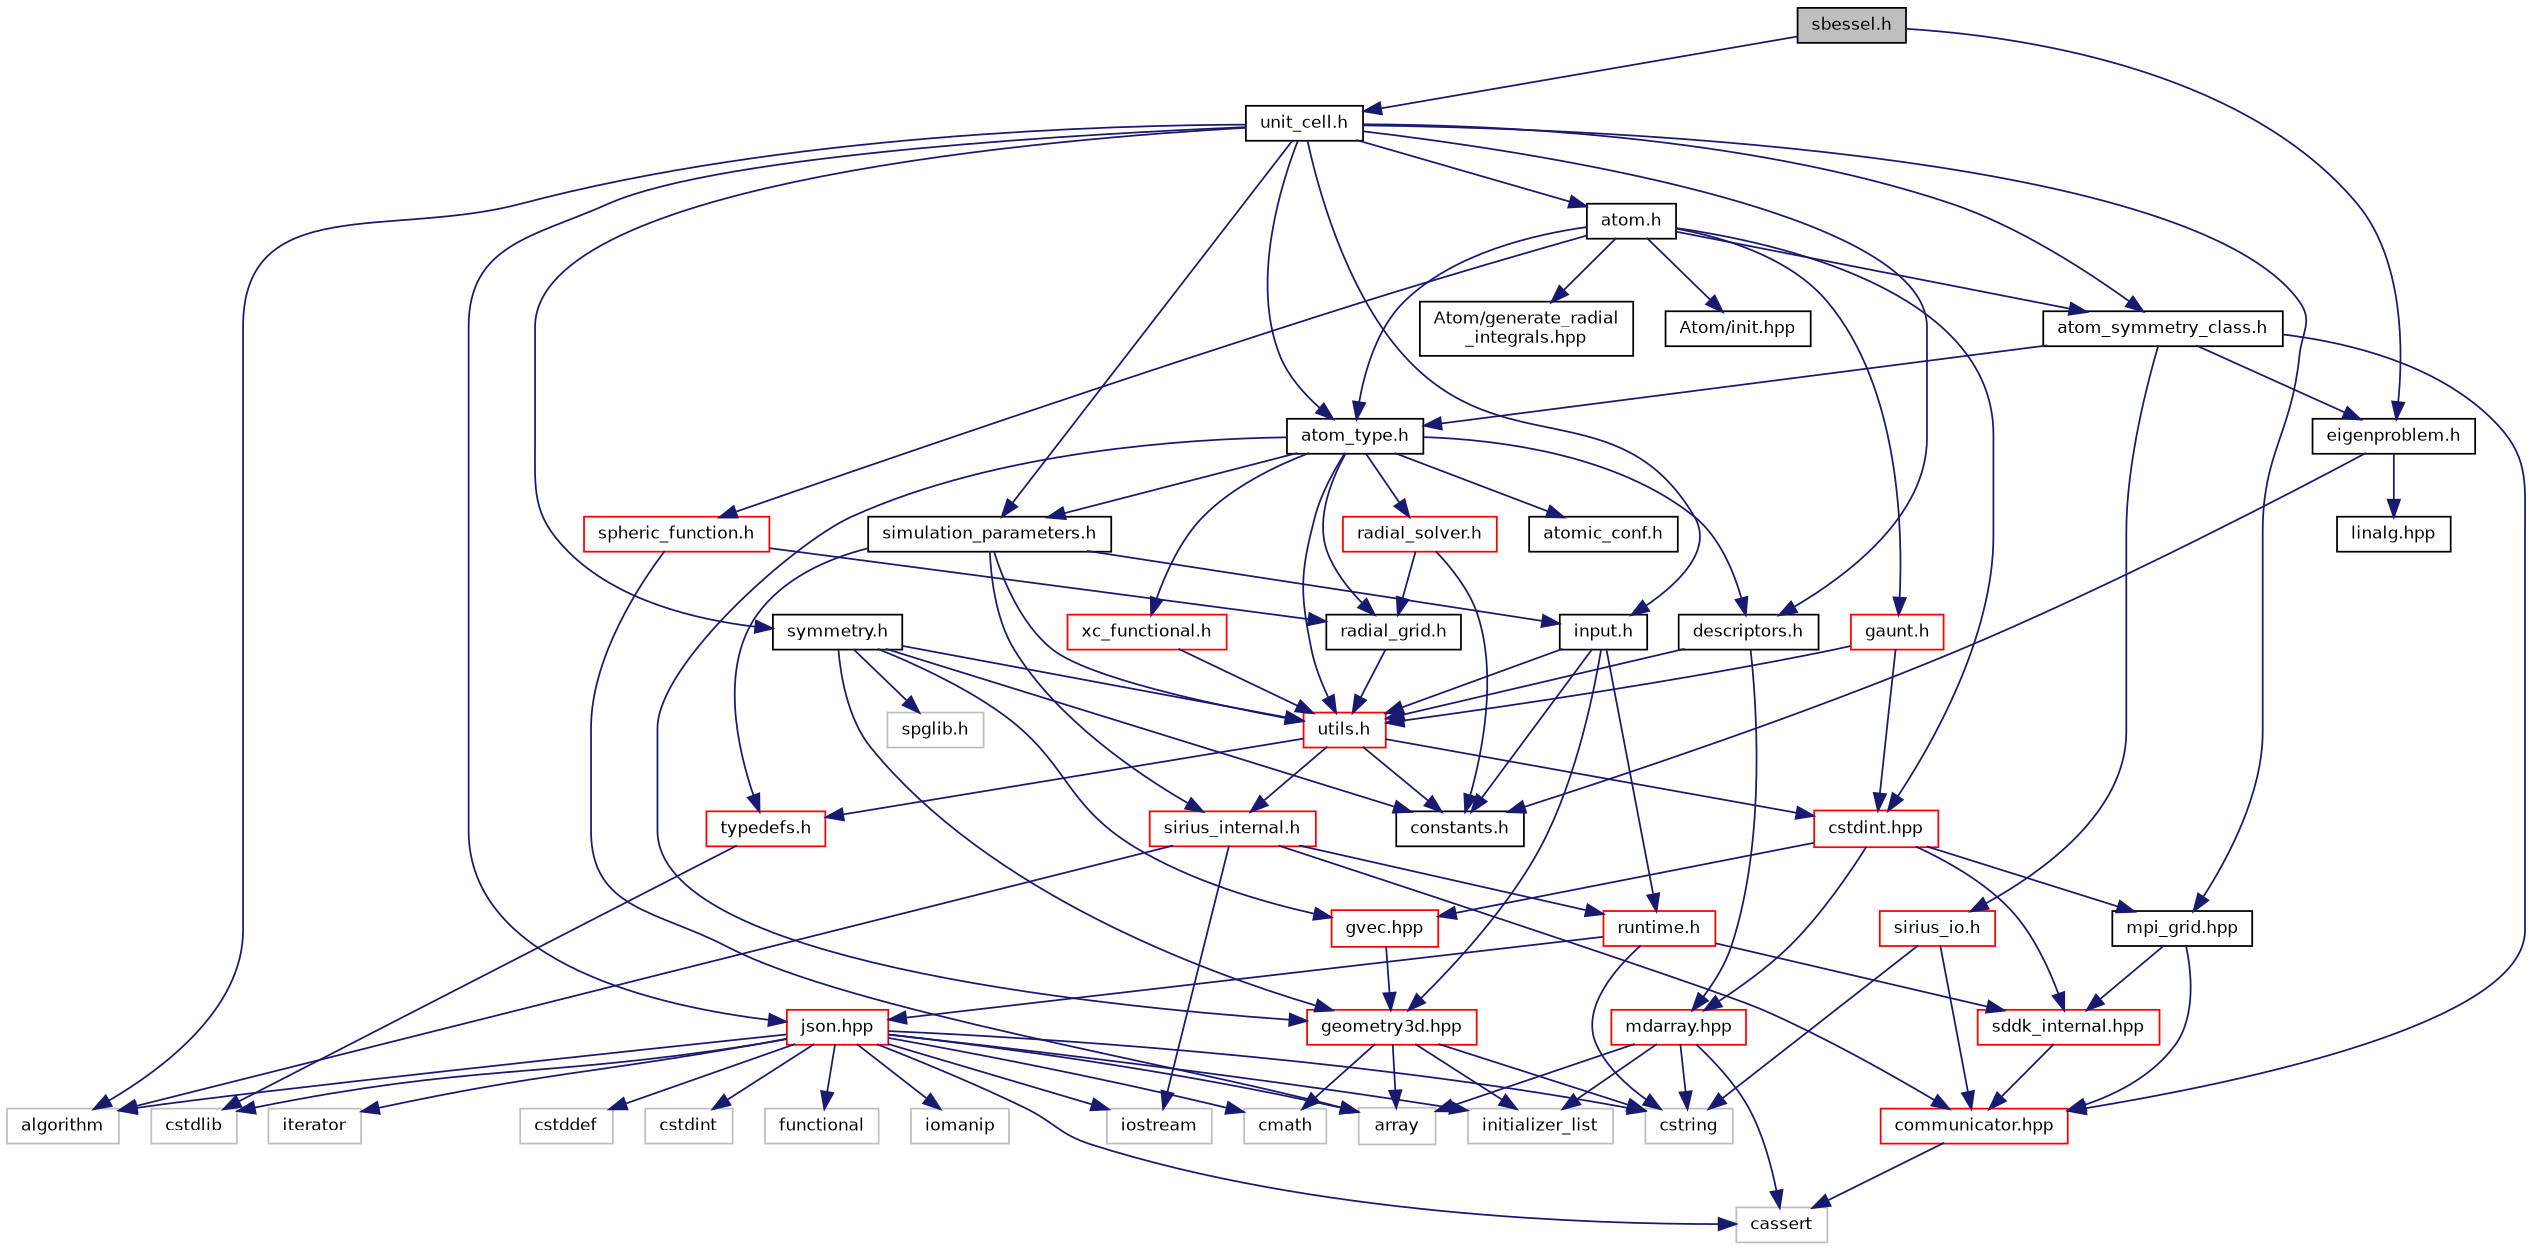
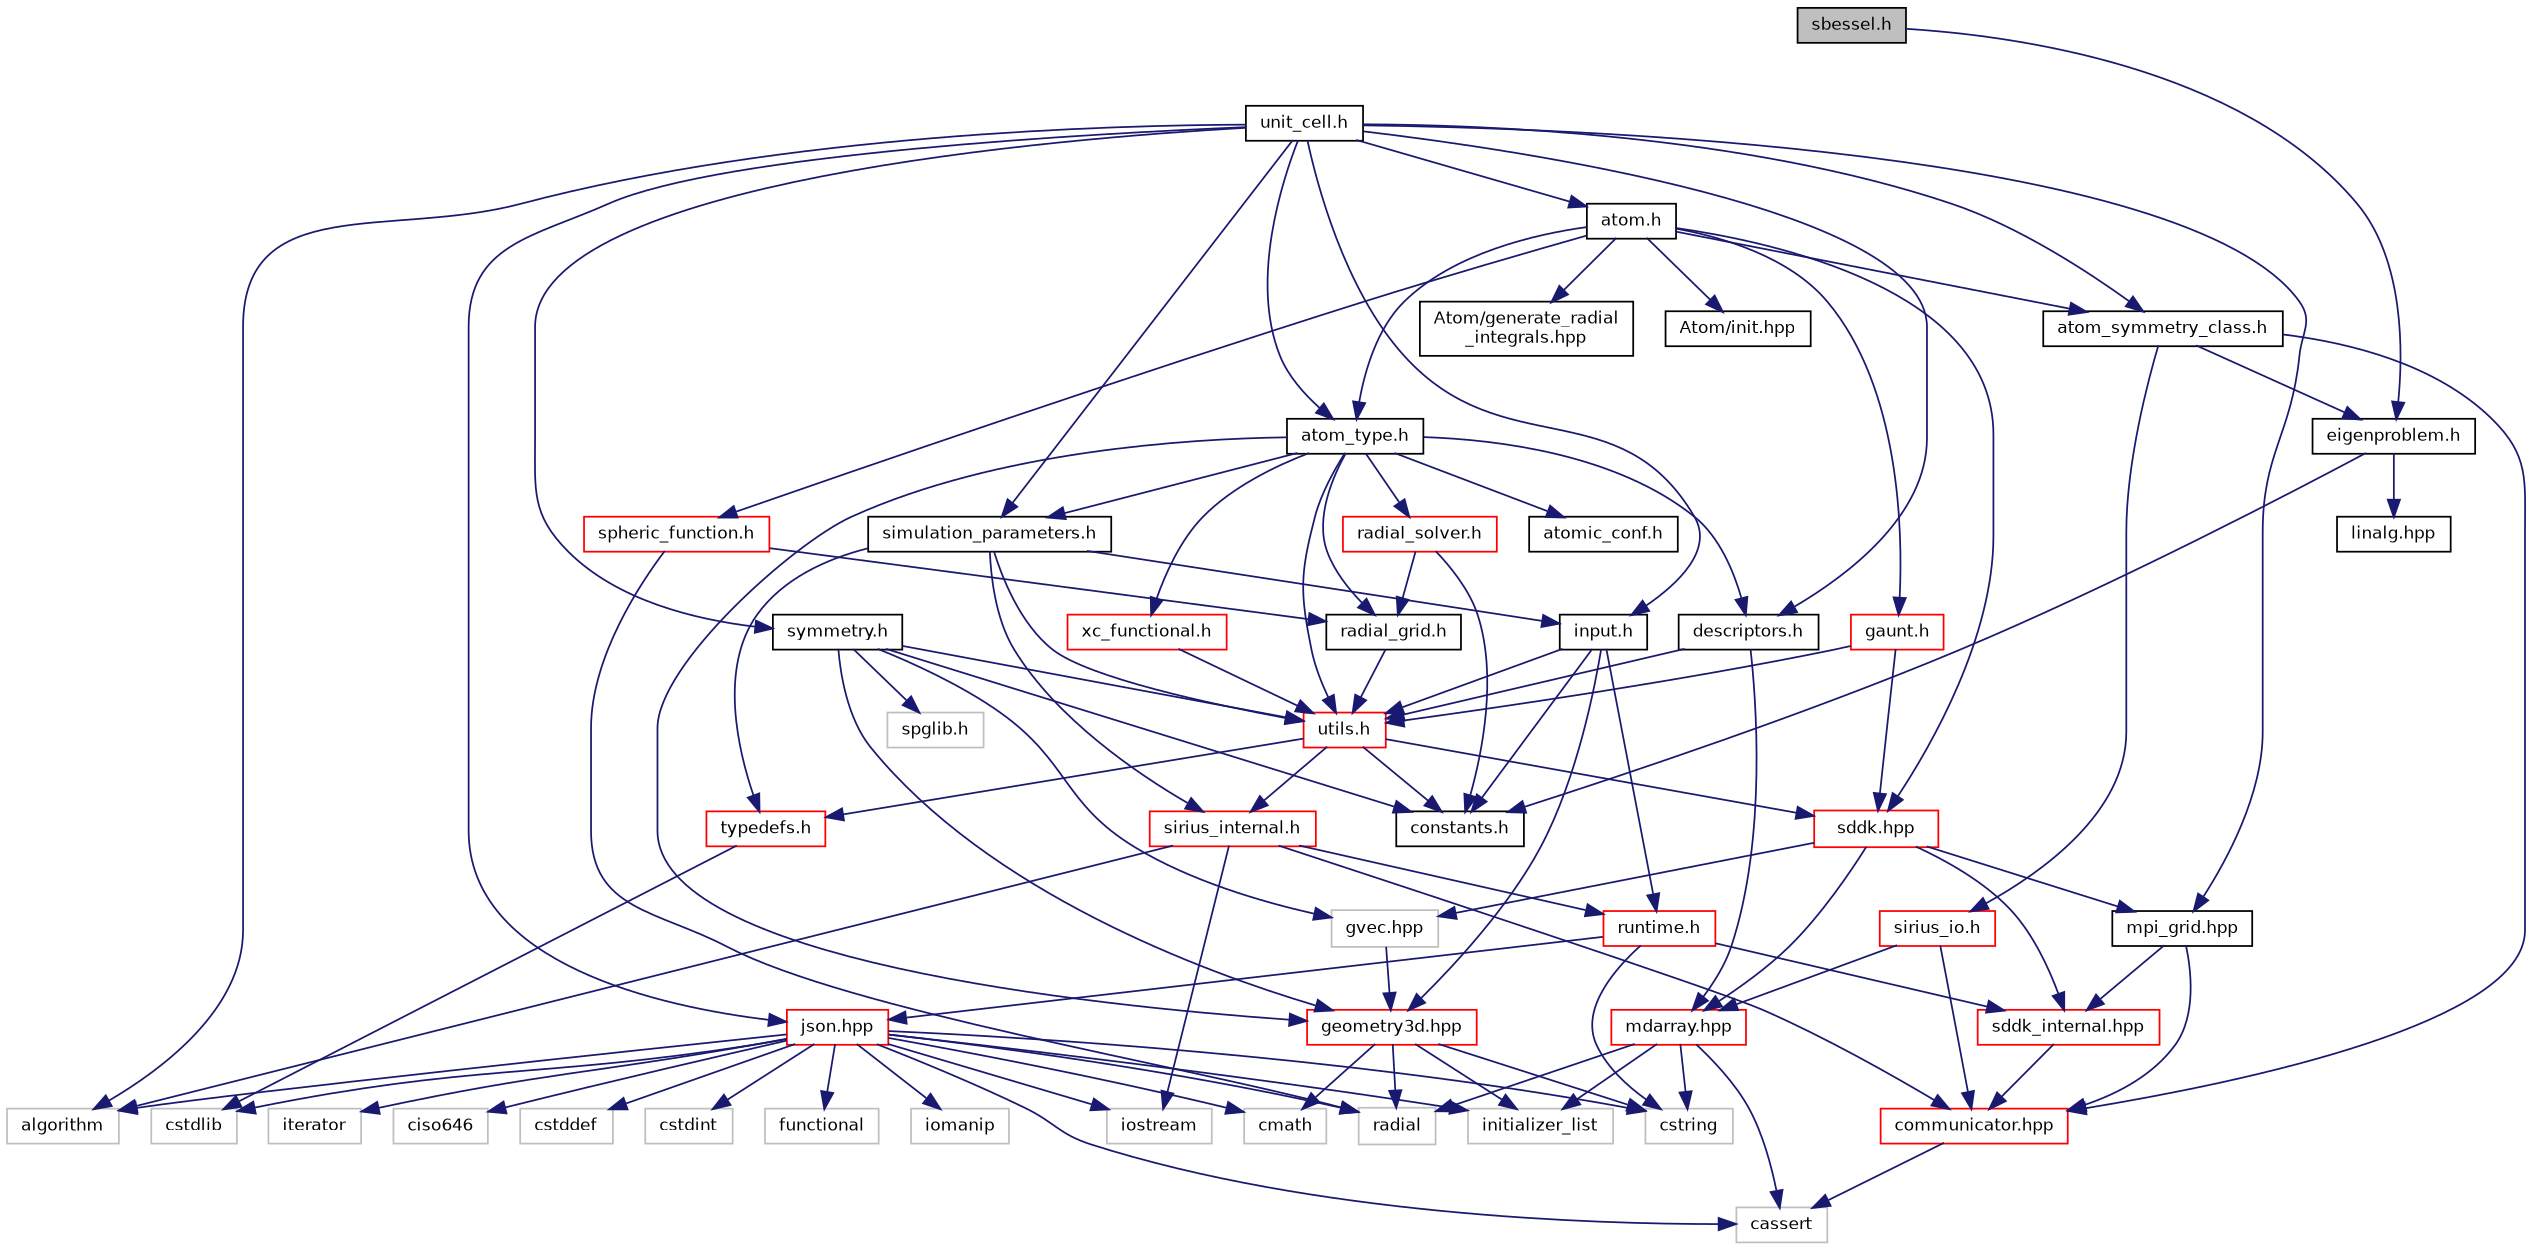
(1589, 72) -> none
(1744, 384) -> none
(1876, 829) -> (1876, 829)
(1385, 929) -> (1385, 929)
(1820, 1022) -> (1809, 978)
none -> (441, 1126)
(1397, 1126) -> (1397, 1126)
